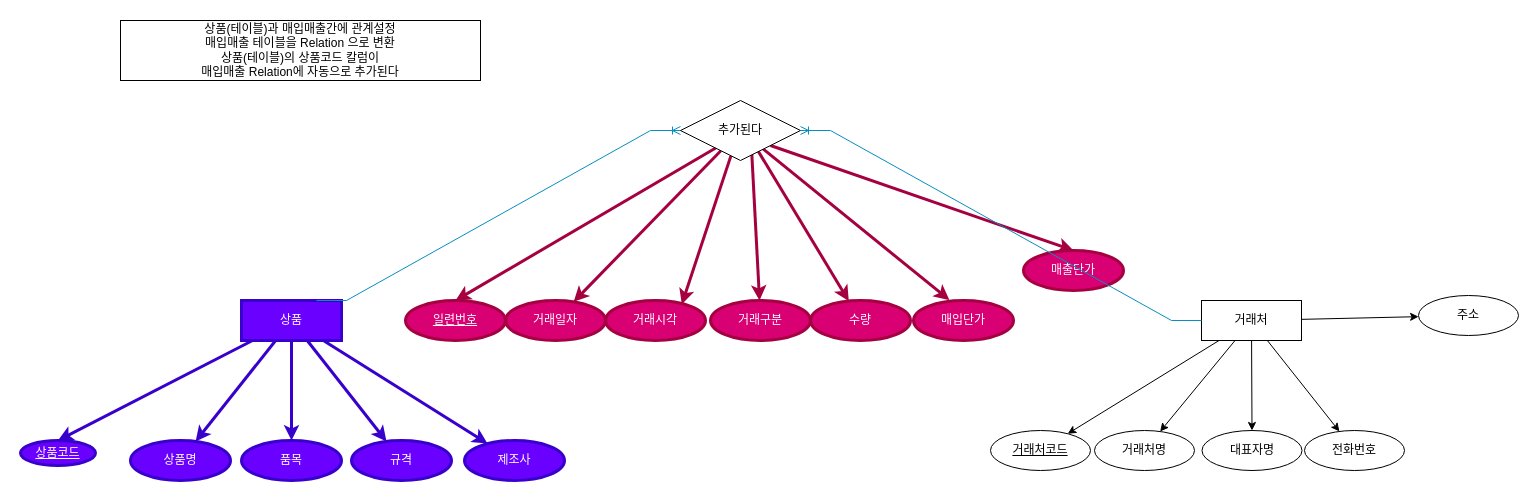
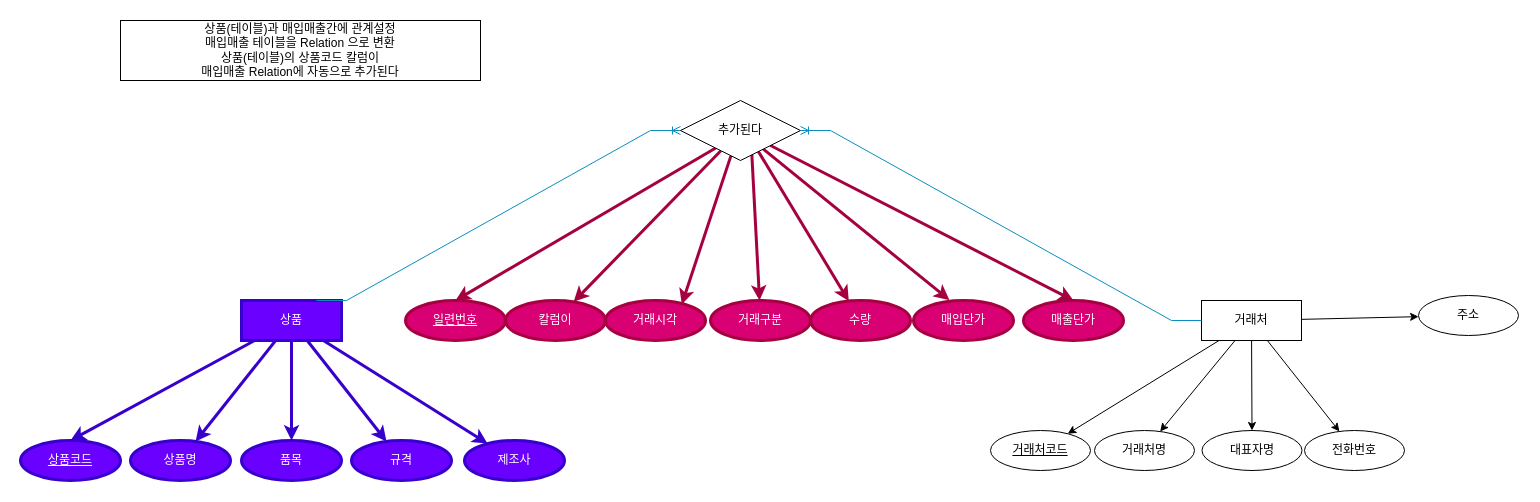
(1074, 271) -> (1074, 321)
(556, 321) -> (556, 321)
(58, 453) -> (71, 461)
